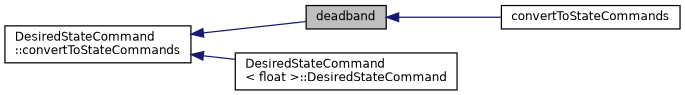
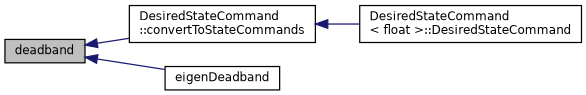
(591, 17) -> (222, 78)
(255, 27) -> (113, 41)
